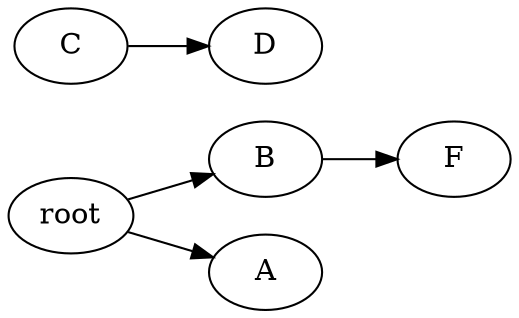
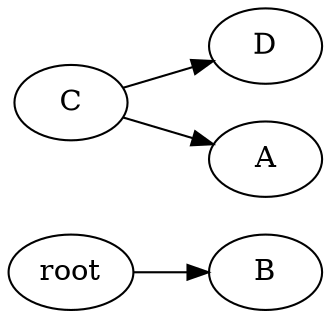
(454, 159) -> none
(160, 242) -> (158, 128)
